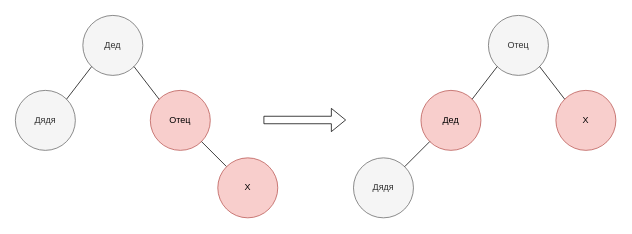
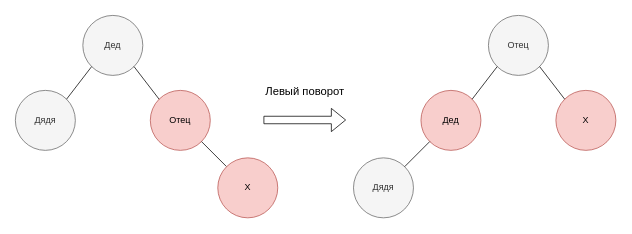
none -> (305, 90)
